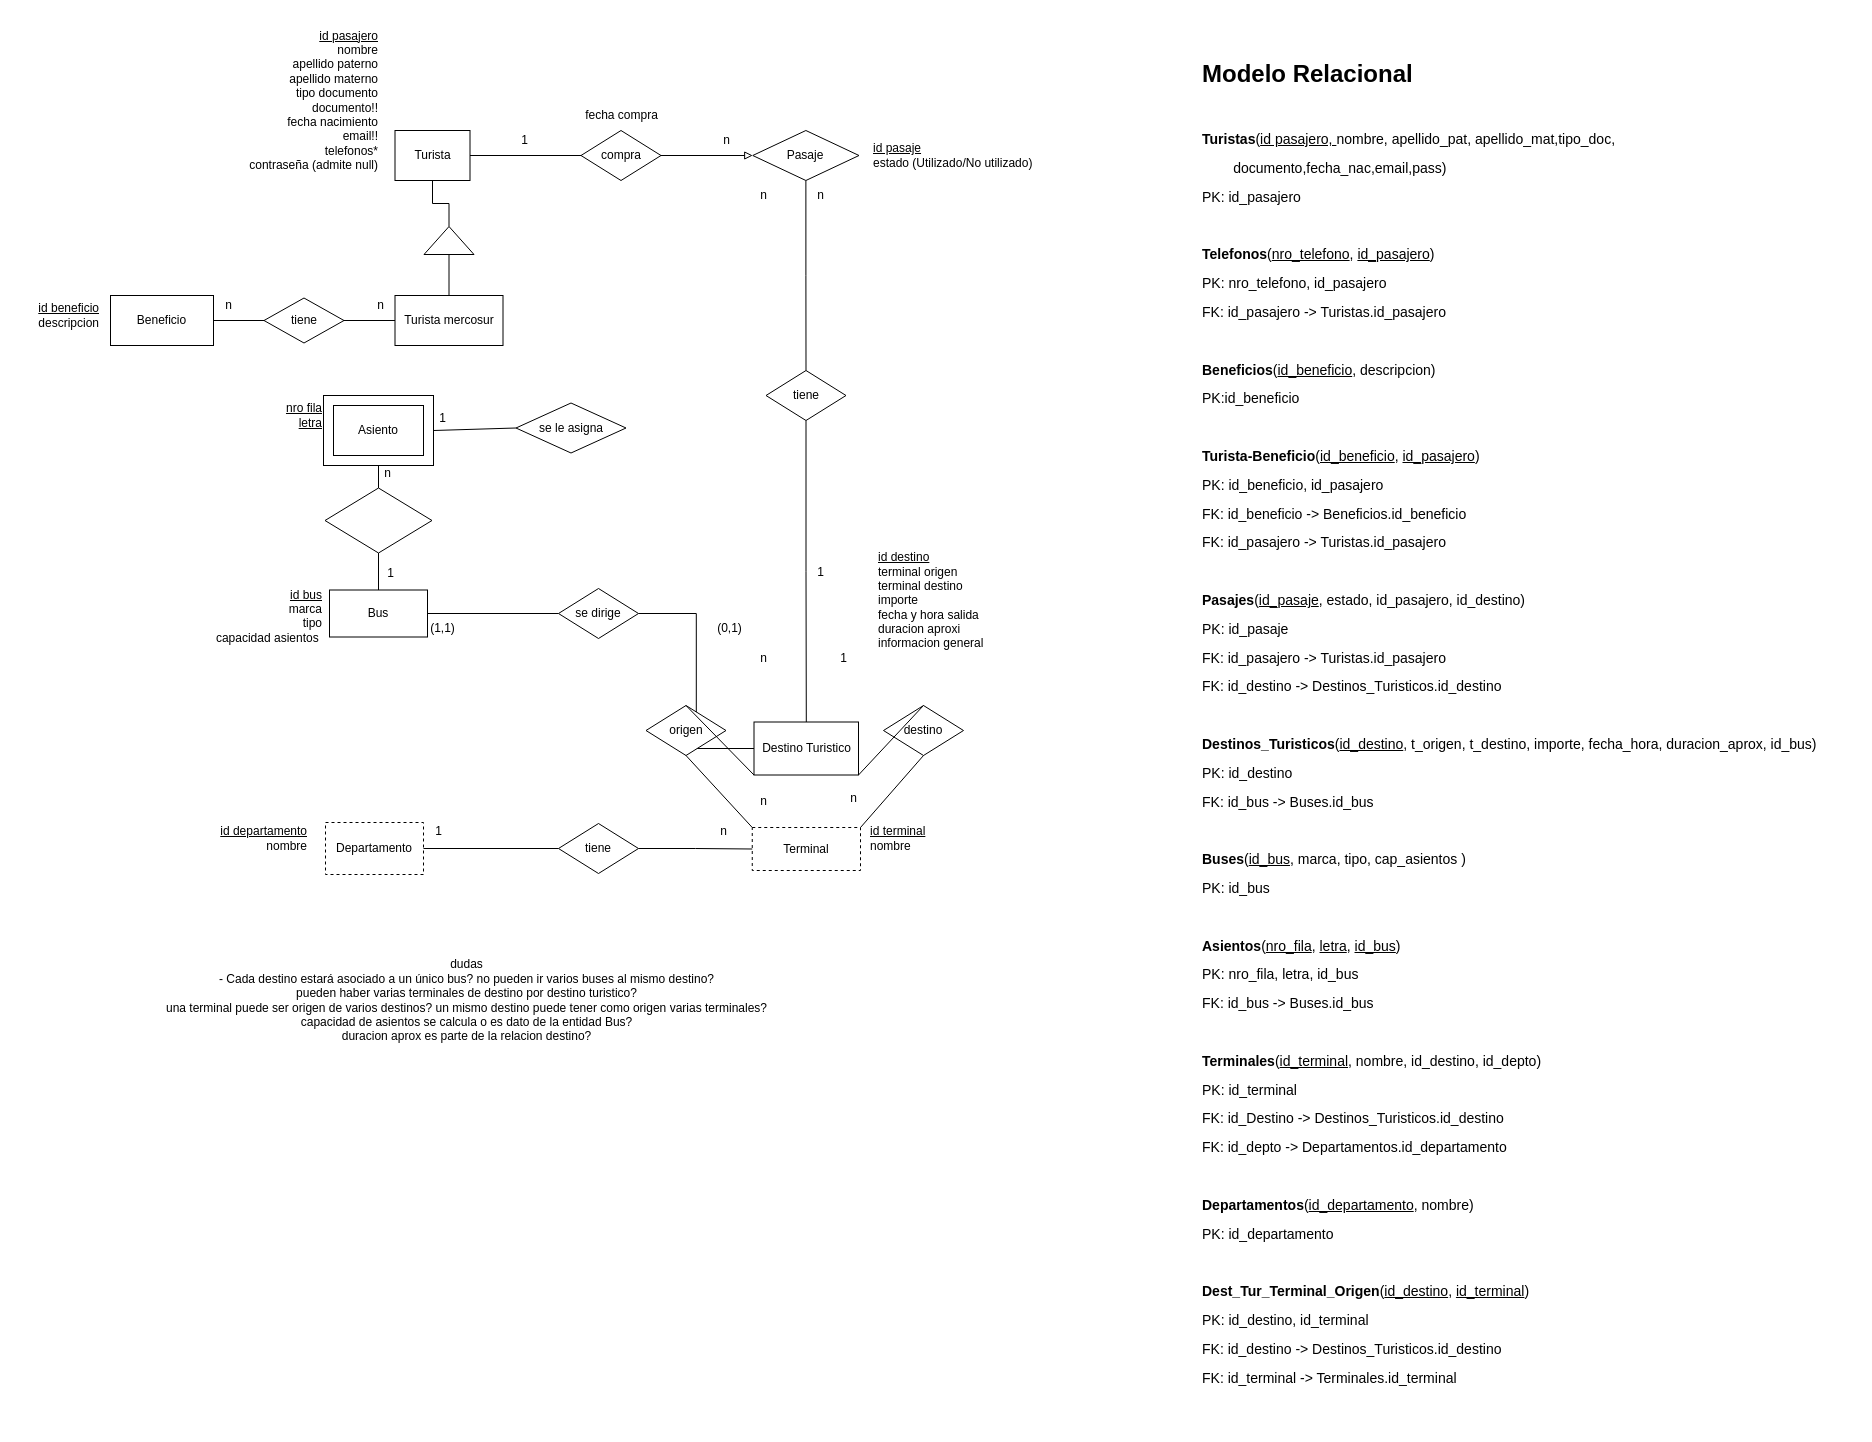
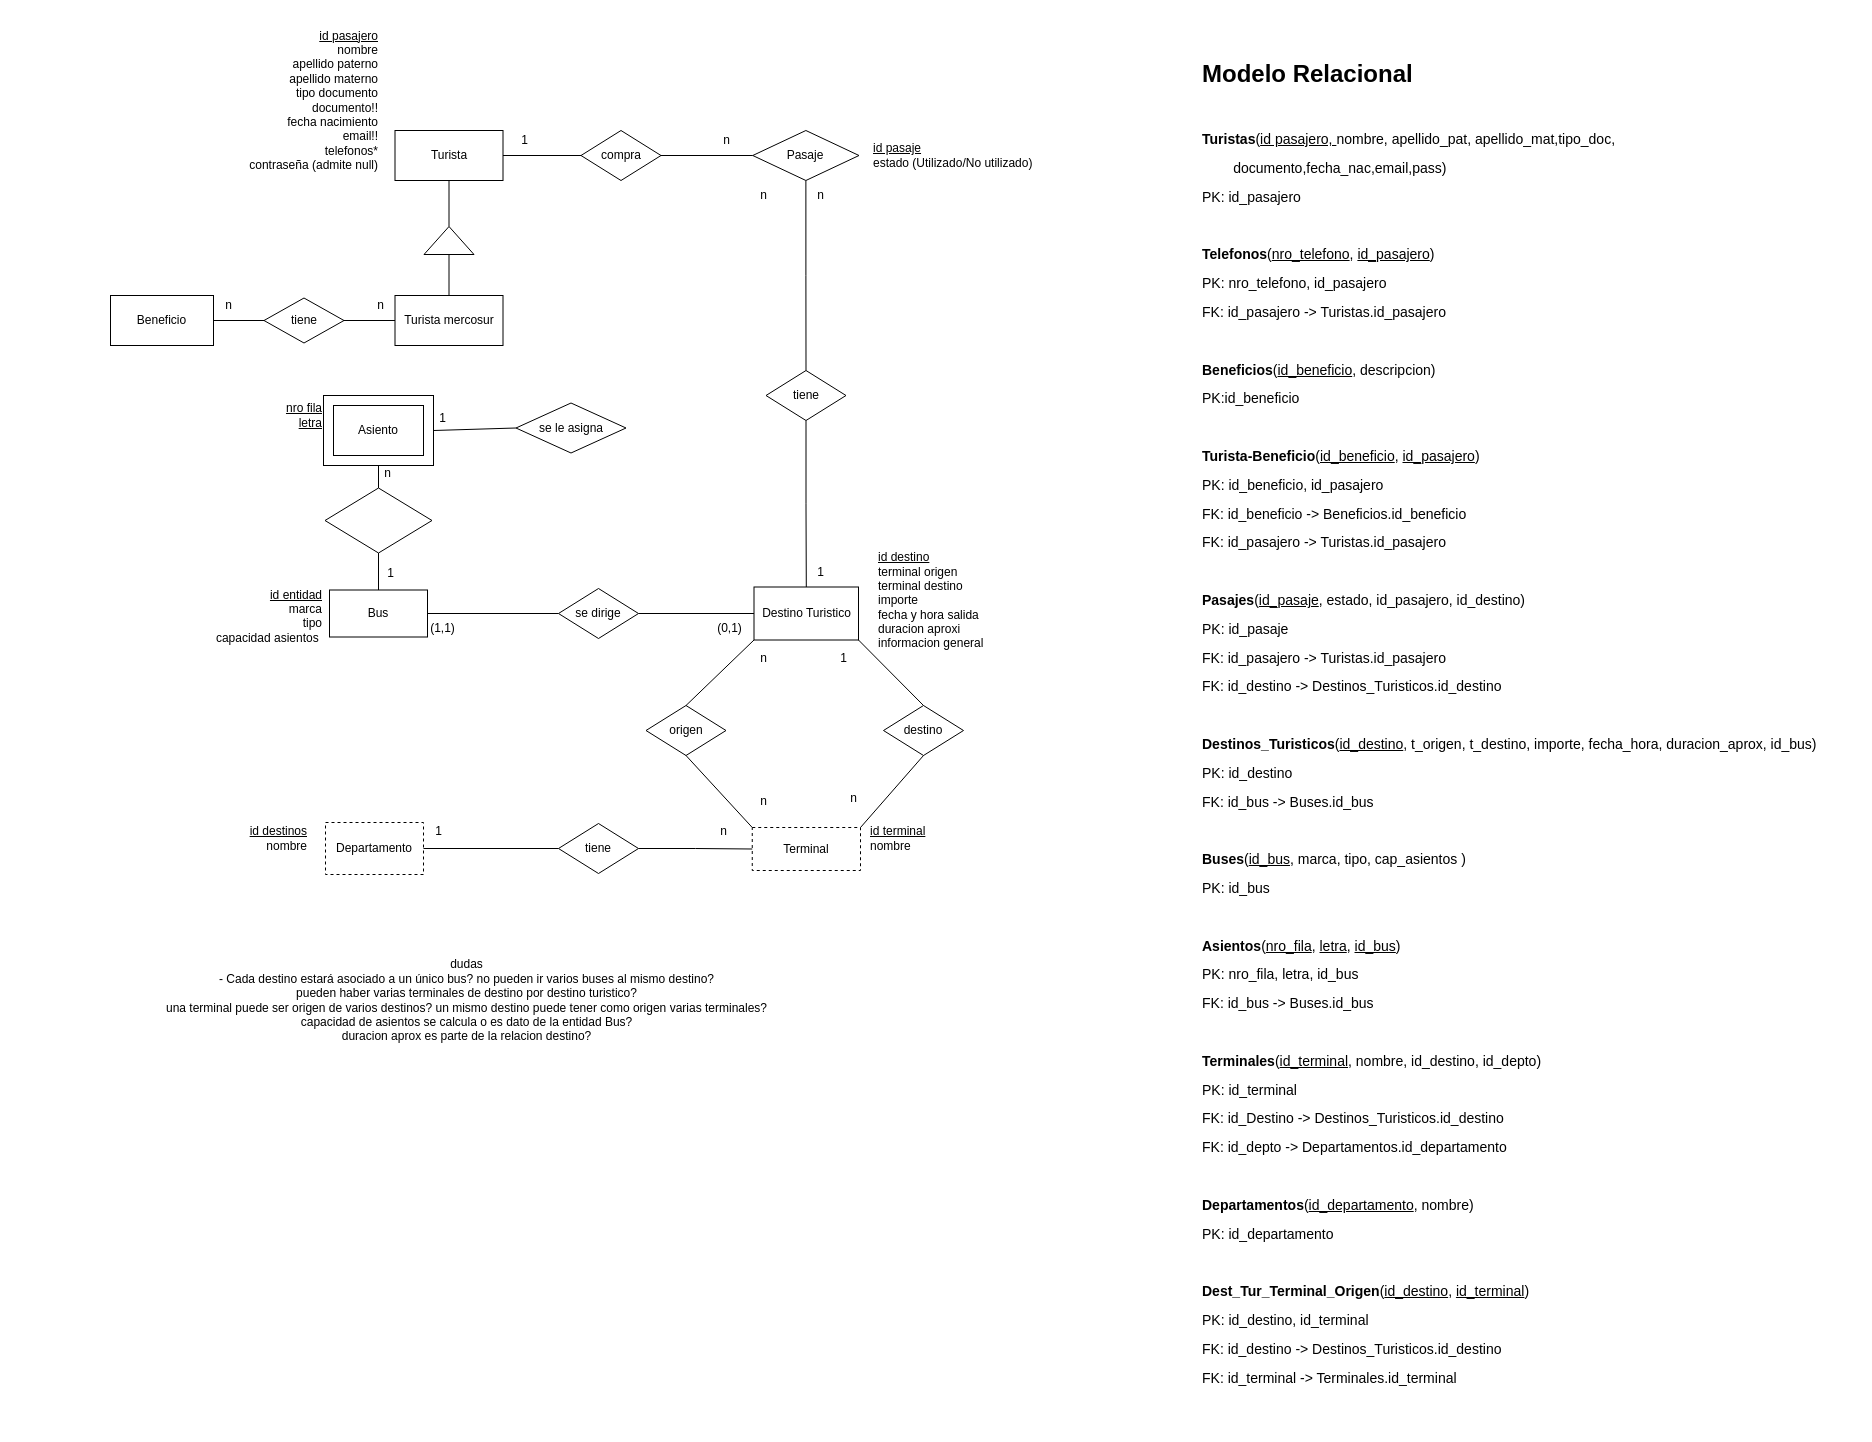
(621, 116) -> none
(433, 156) -> (449, 156)
(743, 156) -> (747, 156)
(61, 316) -> none
(267, 624) -> (267, 624)
(806, 749) -> (806, 614)
(260, 839) -> (275, 839)
